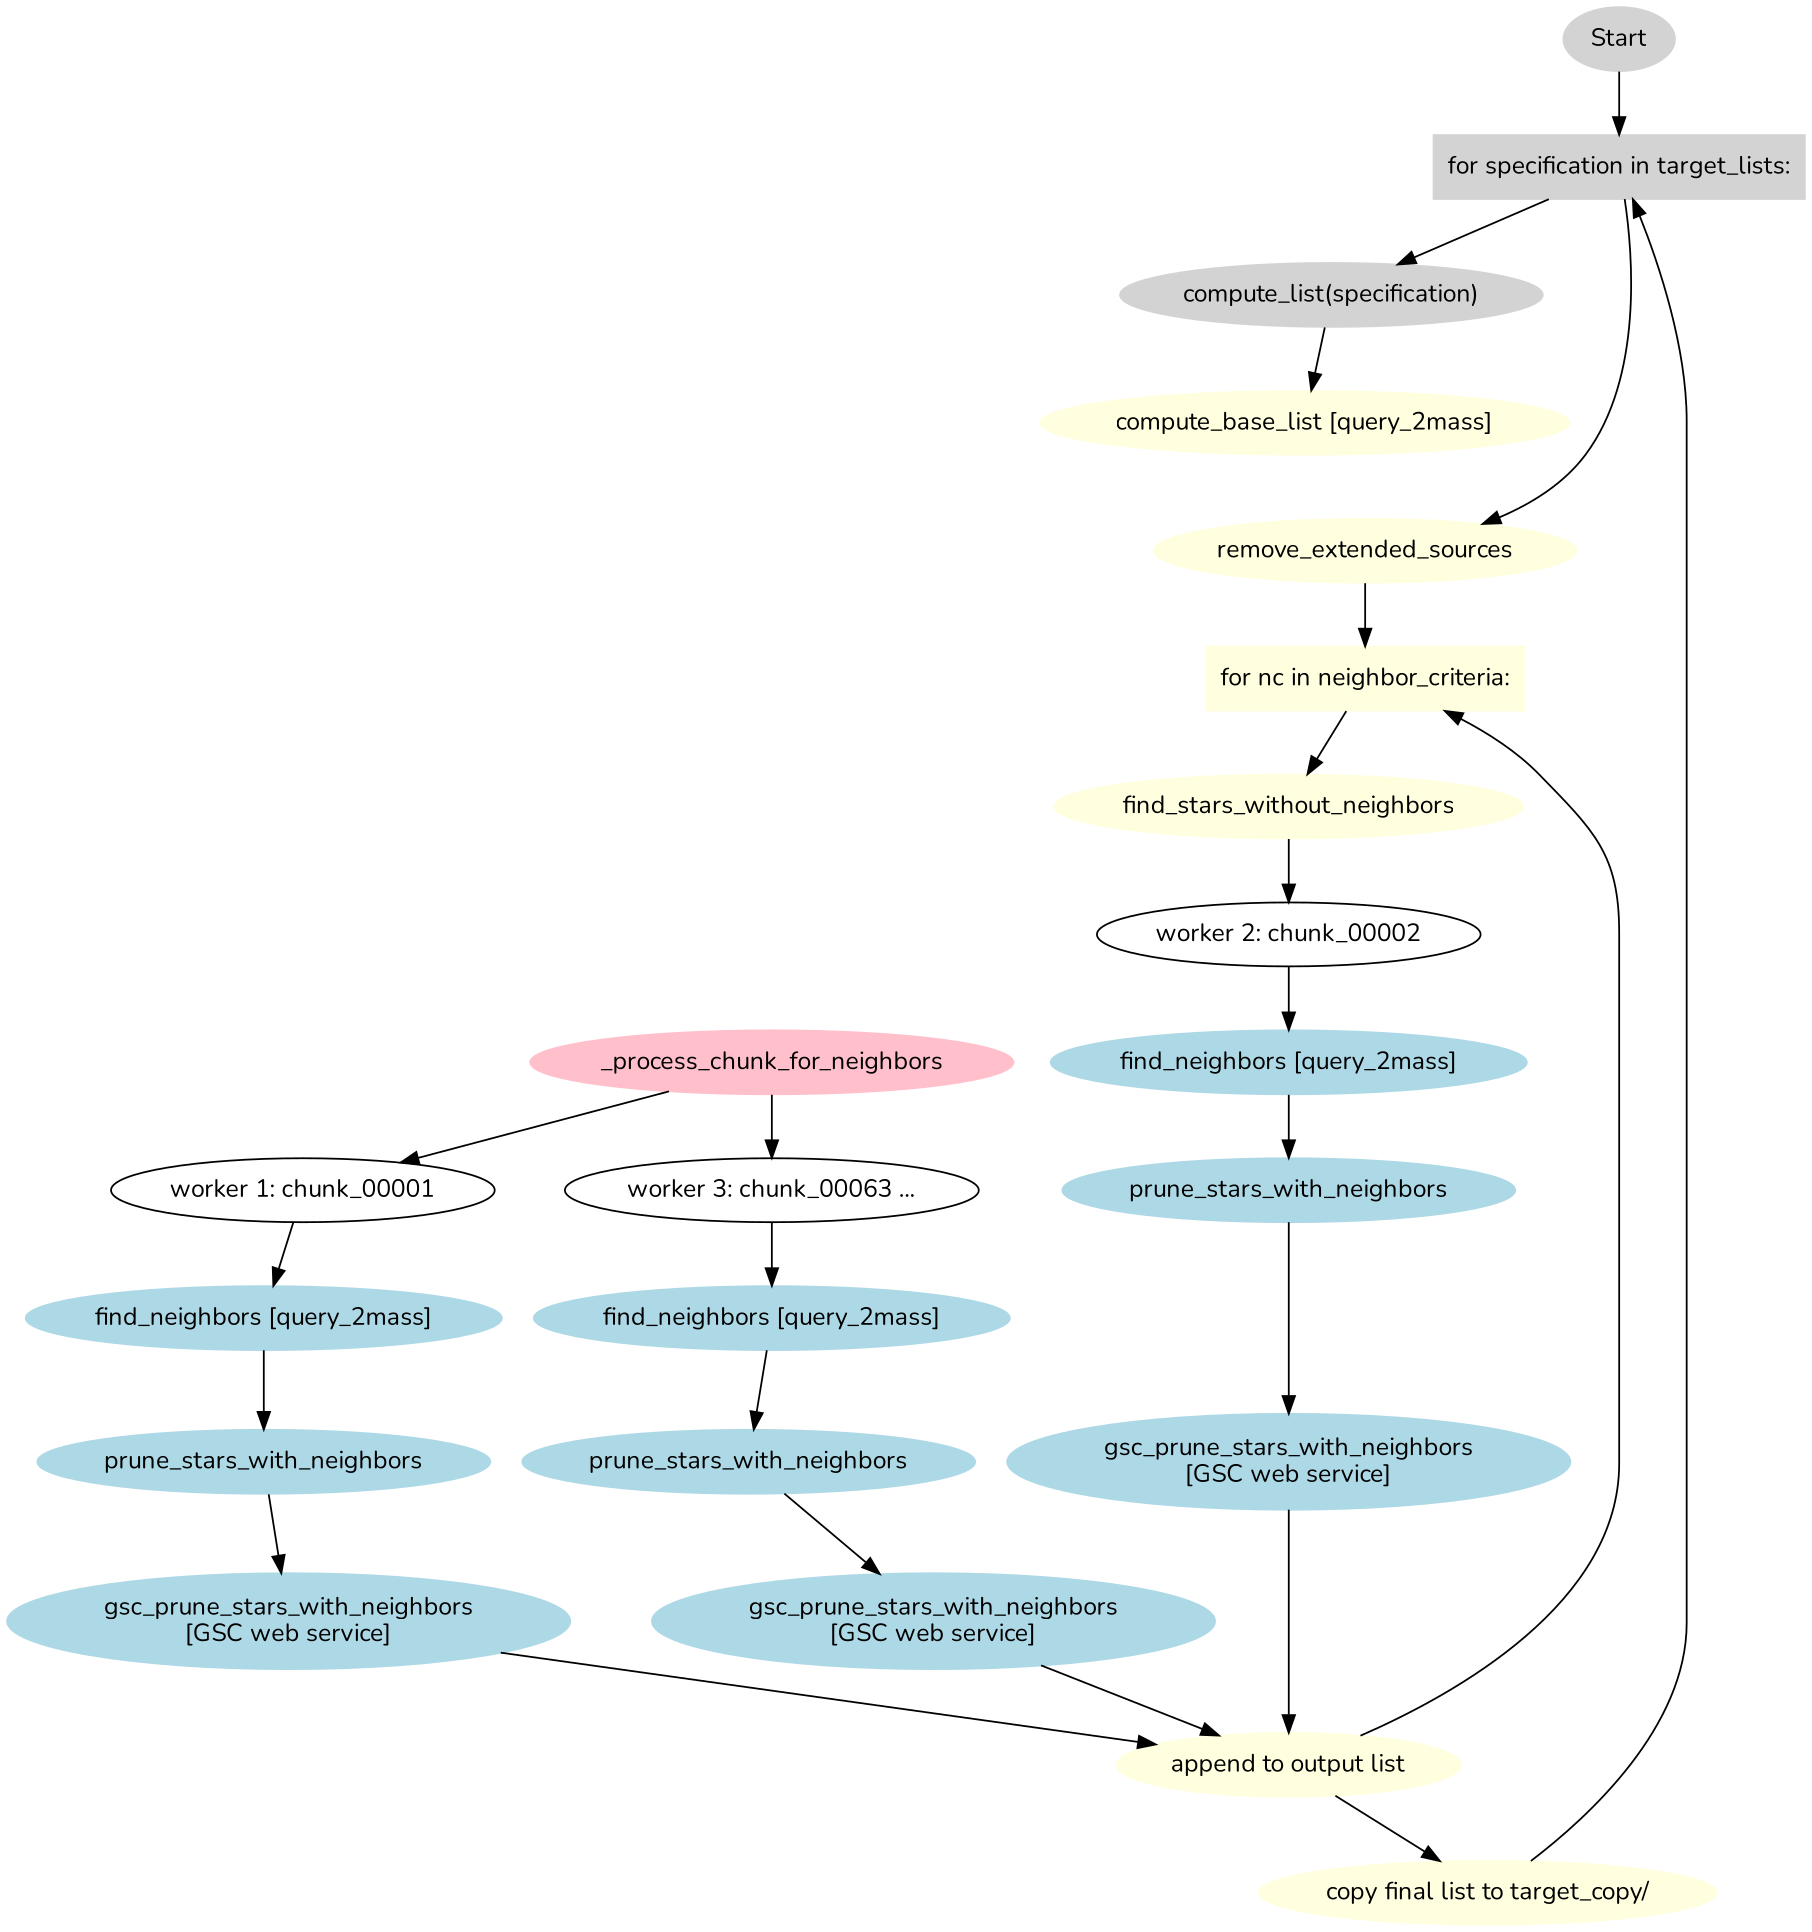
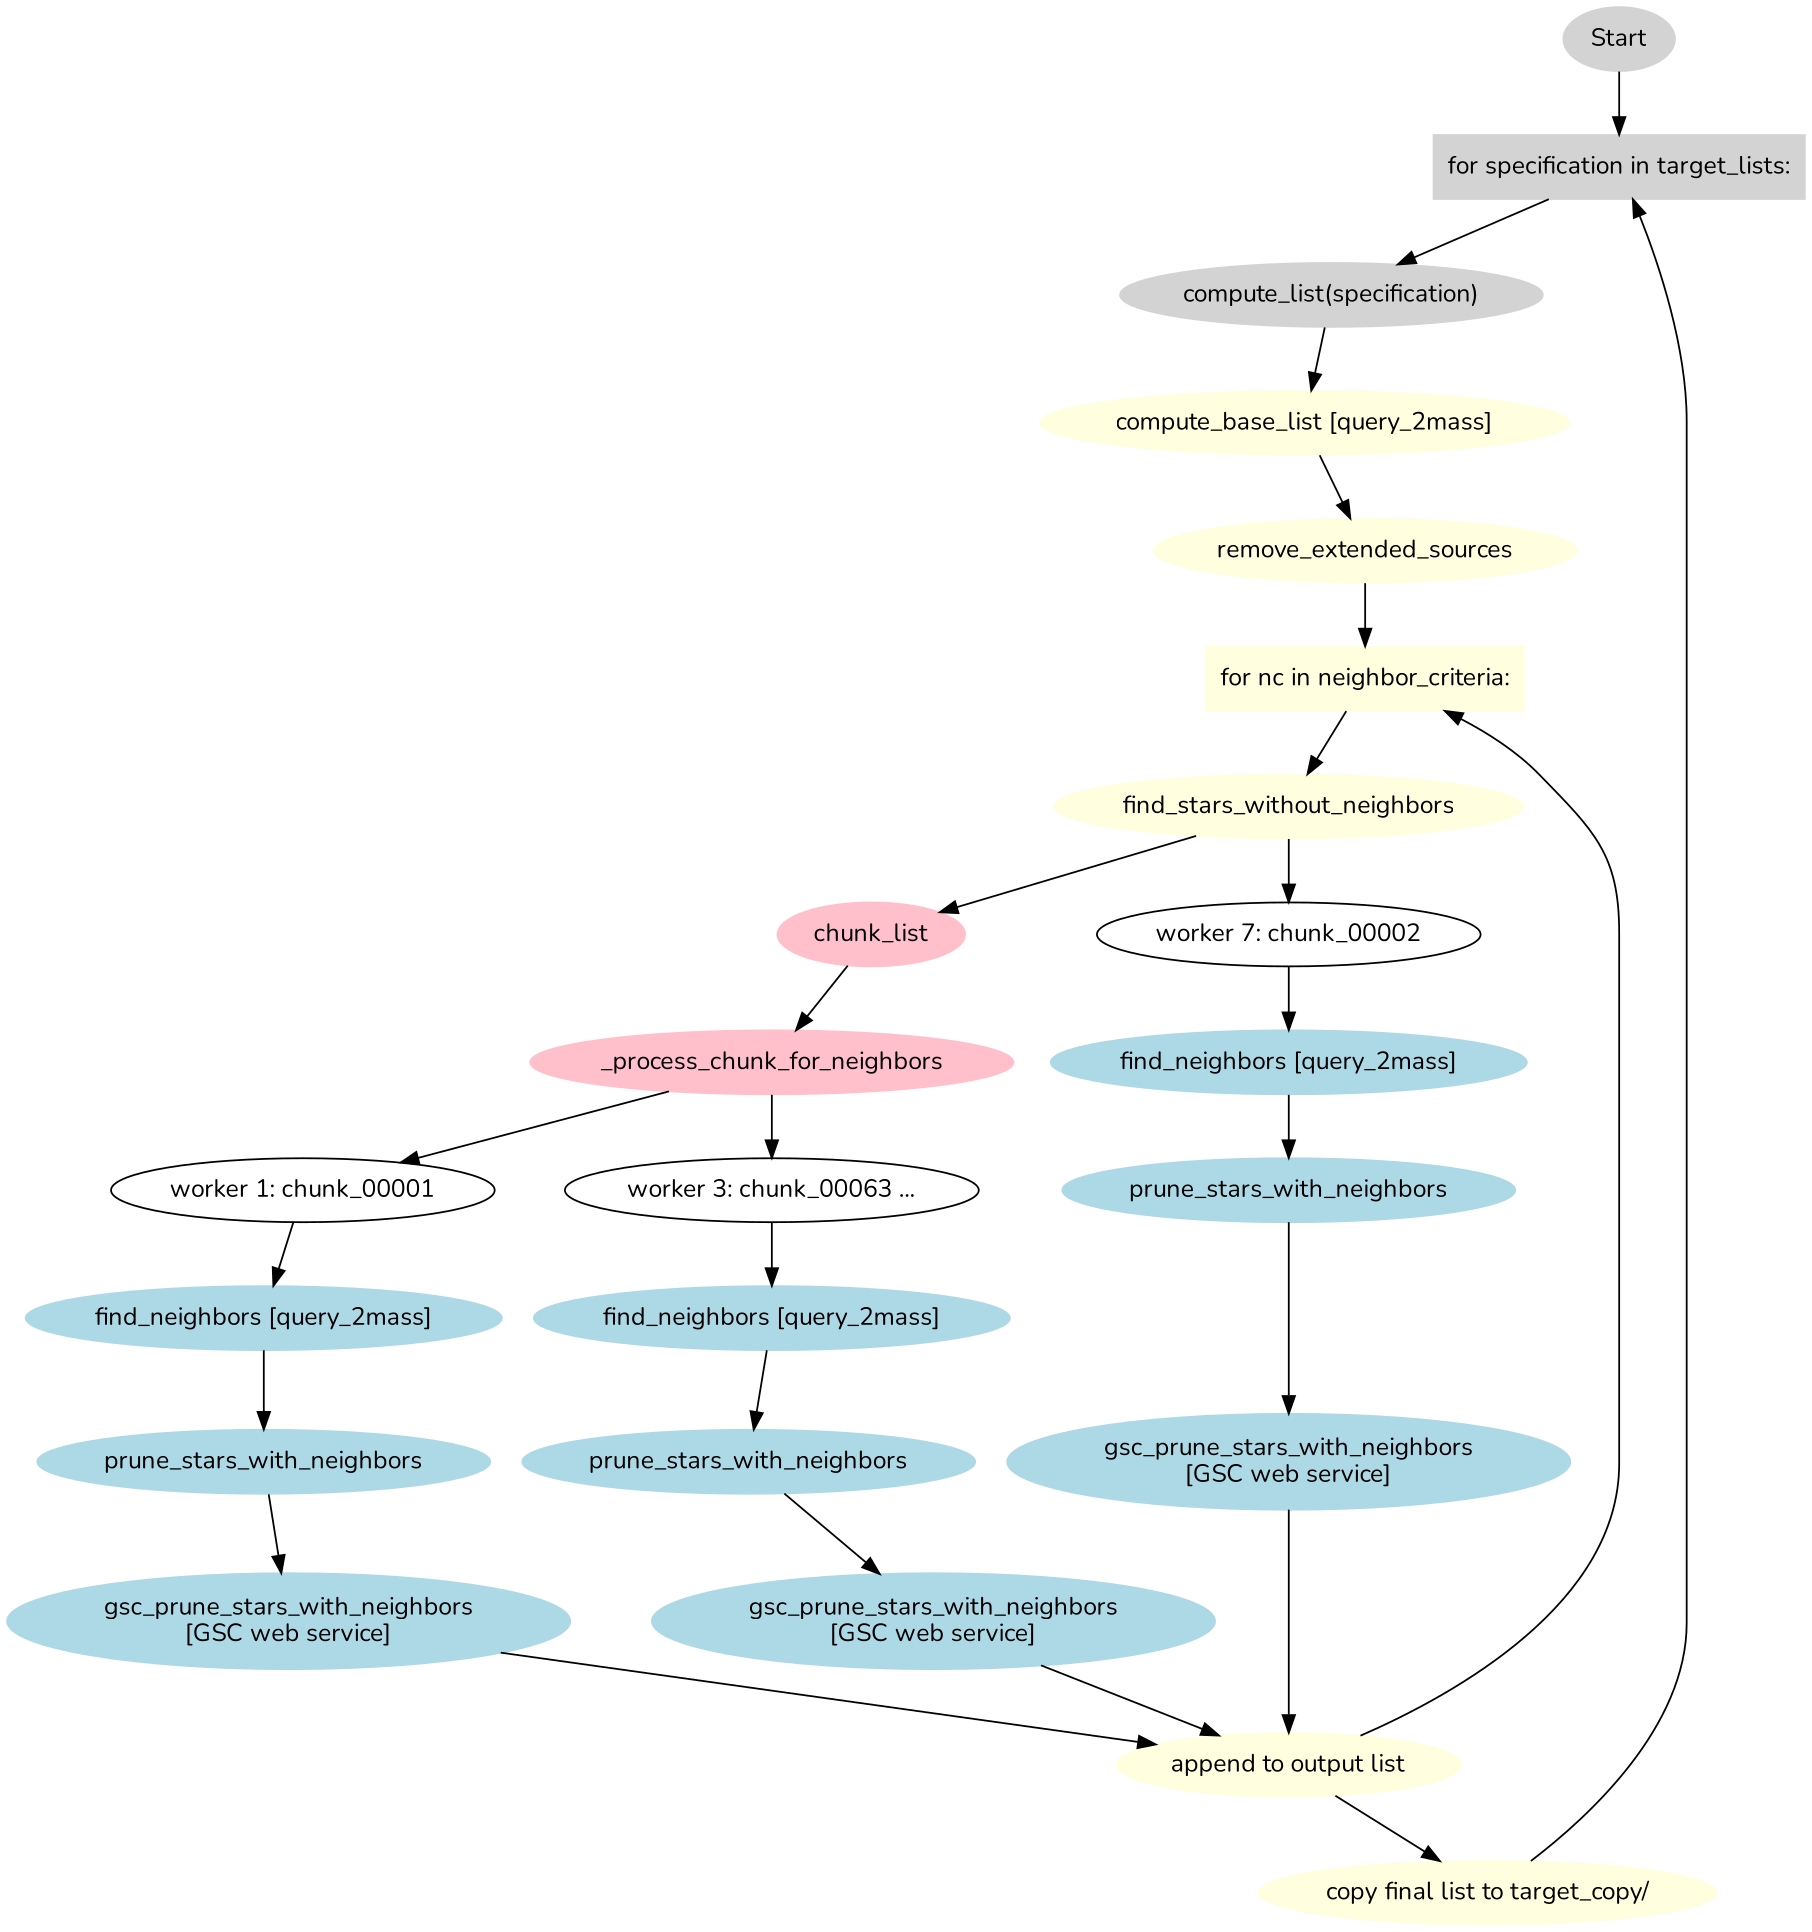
(1619, 384) -> (1331, 479)
none -> (871, 934)
(1289, 934) -> (1289, 934)
